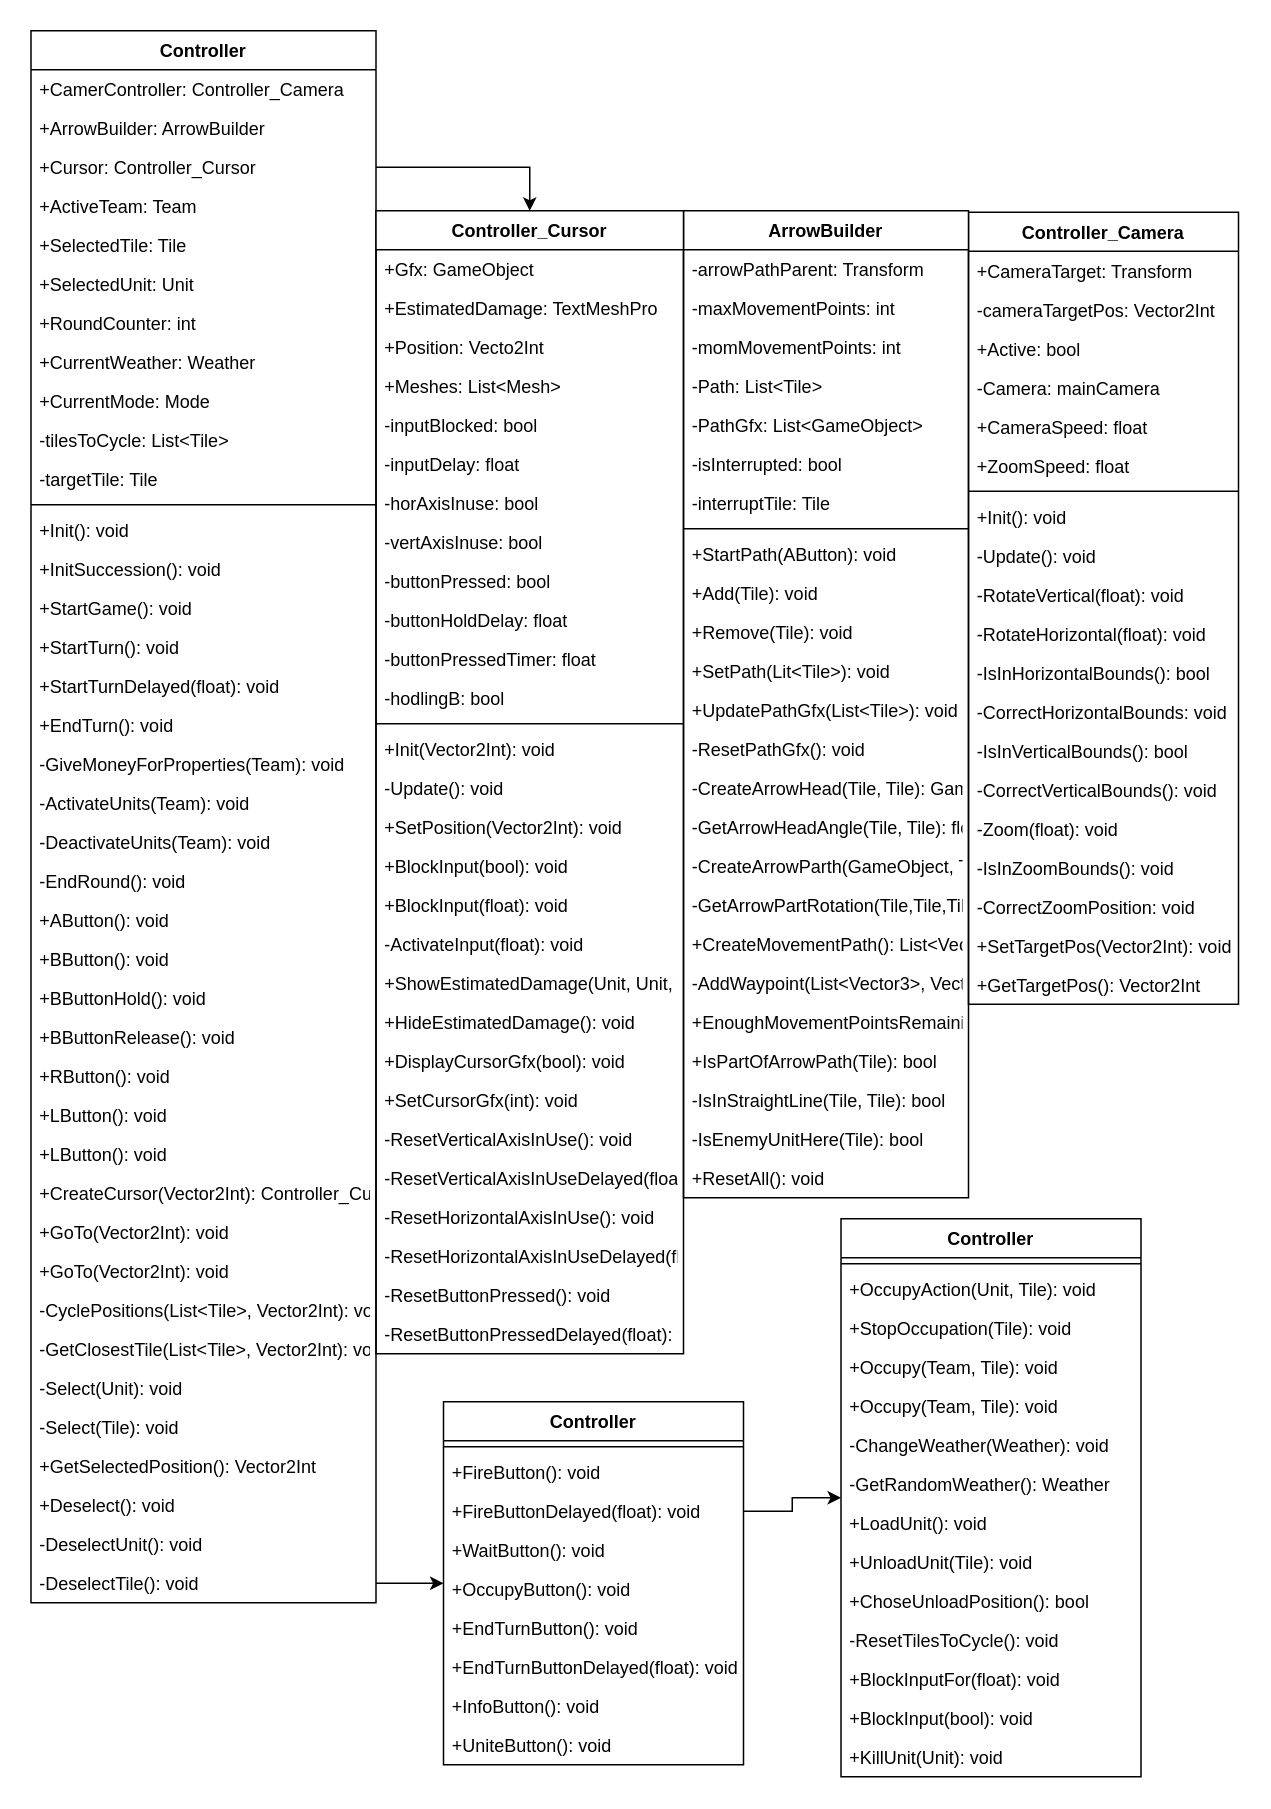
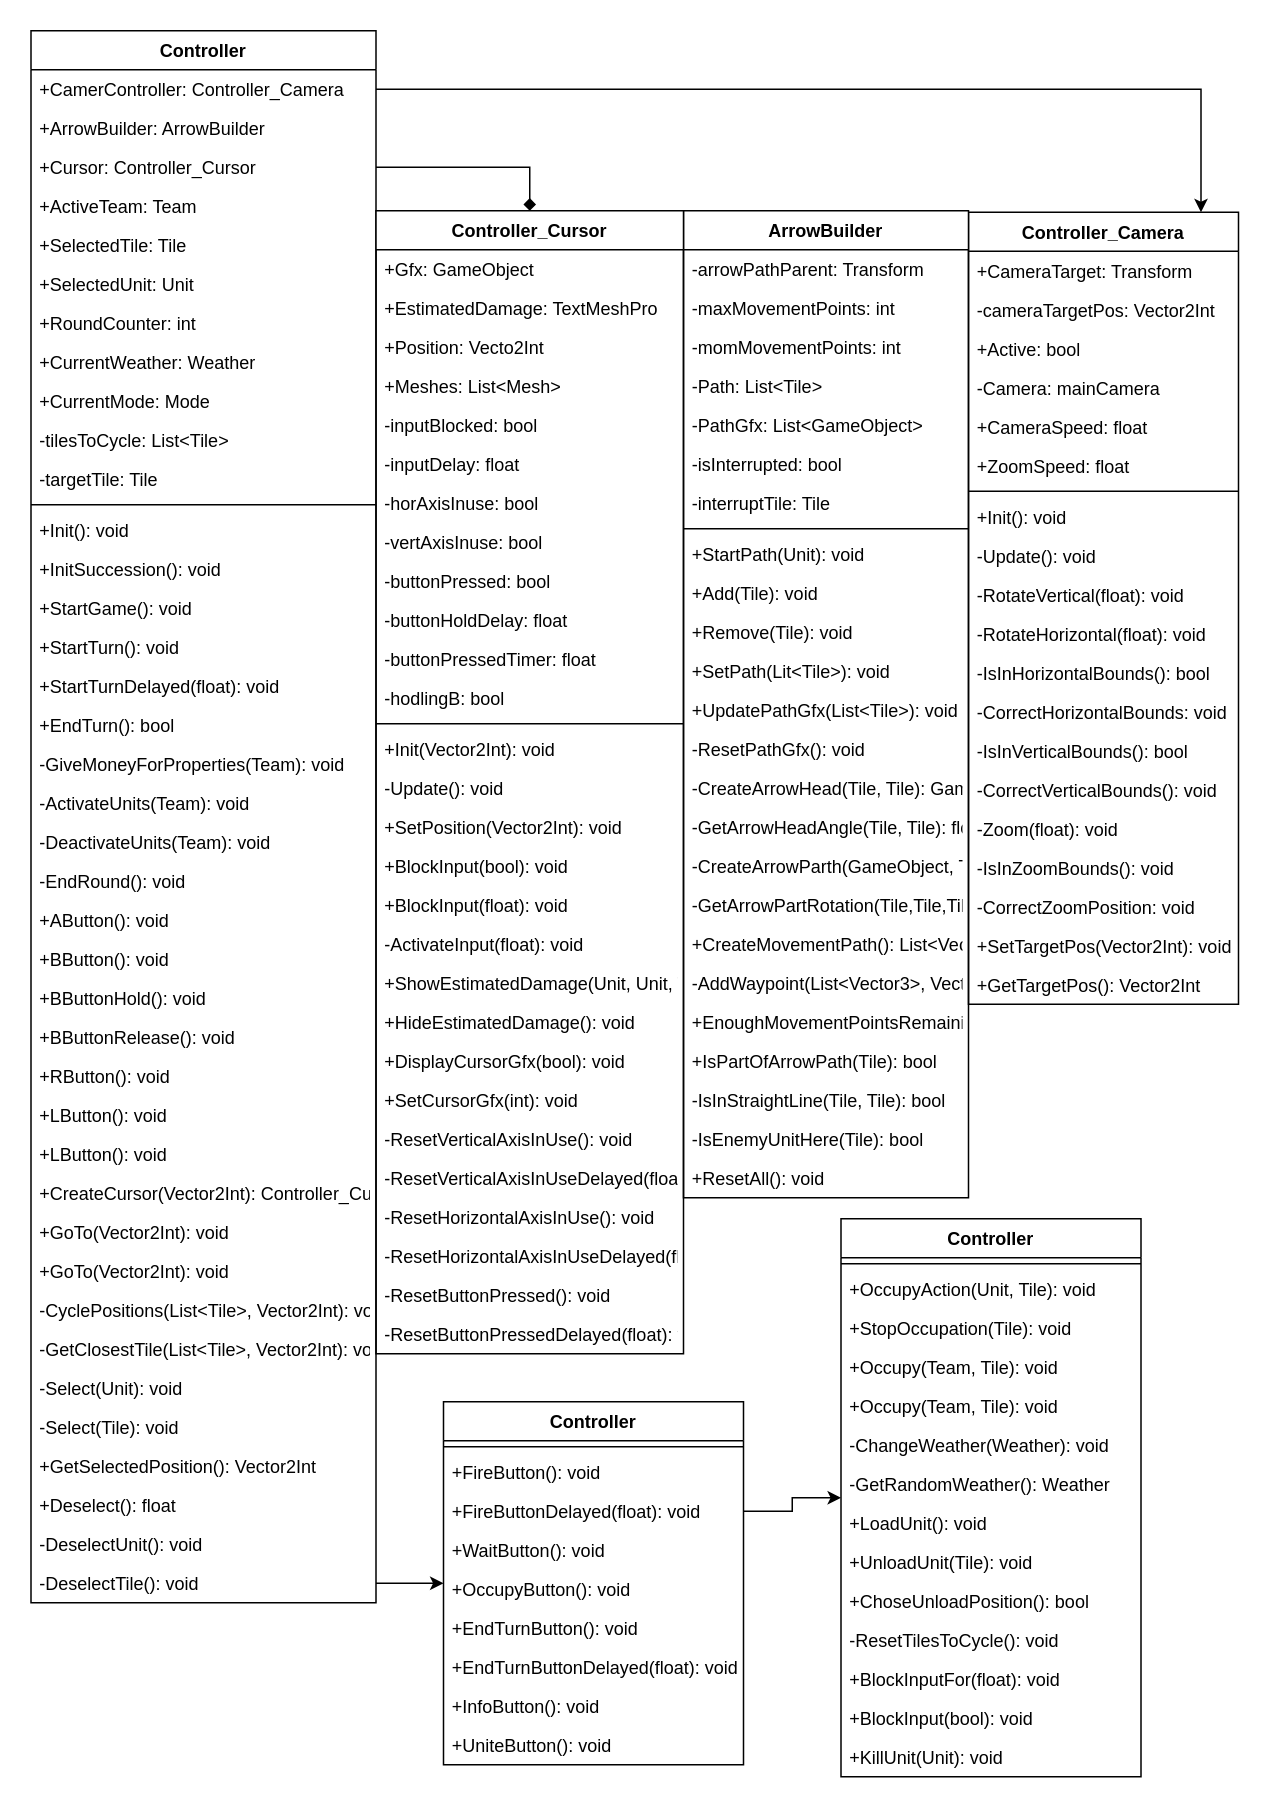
none -> (845, 89)
(530, 199) -> (530, 198)
(810, 555) -> (793, 555)
(113, 726) -> (113, 726)
(115, 1506) -> (120, 1506)
